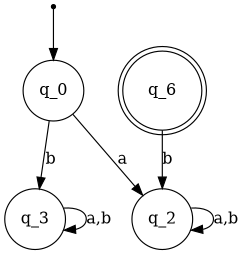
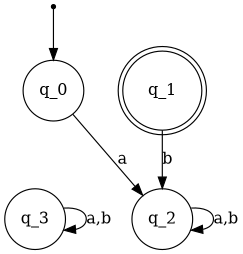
(162, 91) -> (162, 91)
(45, 149) -> none
